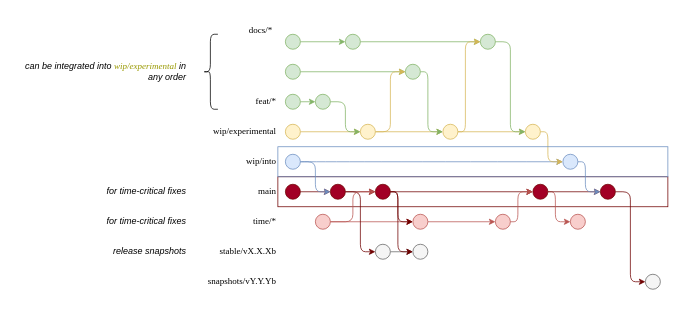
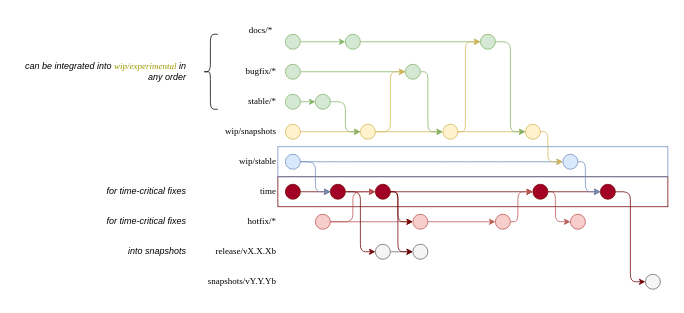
none -> (255, 72)
(261, 102) -> (257, 102)
(240, 132) -> (245, 132)
(259, 162) -> (254, 162)
(267, 192) -> (267, 192)
(262, 222) -> (257, 222)
(146, 252) -> (153, 252)
(245, 252) -> (242, 252)
